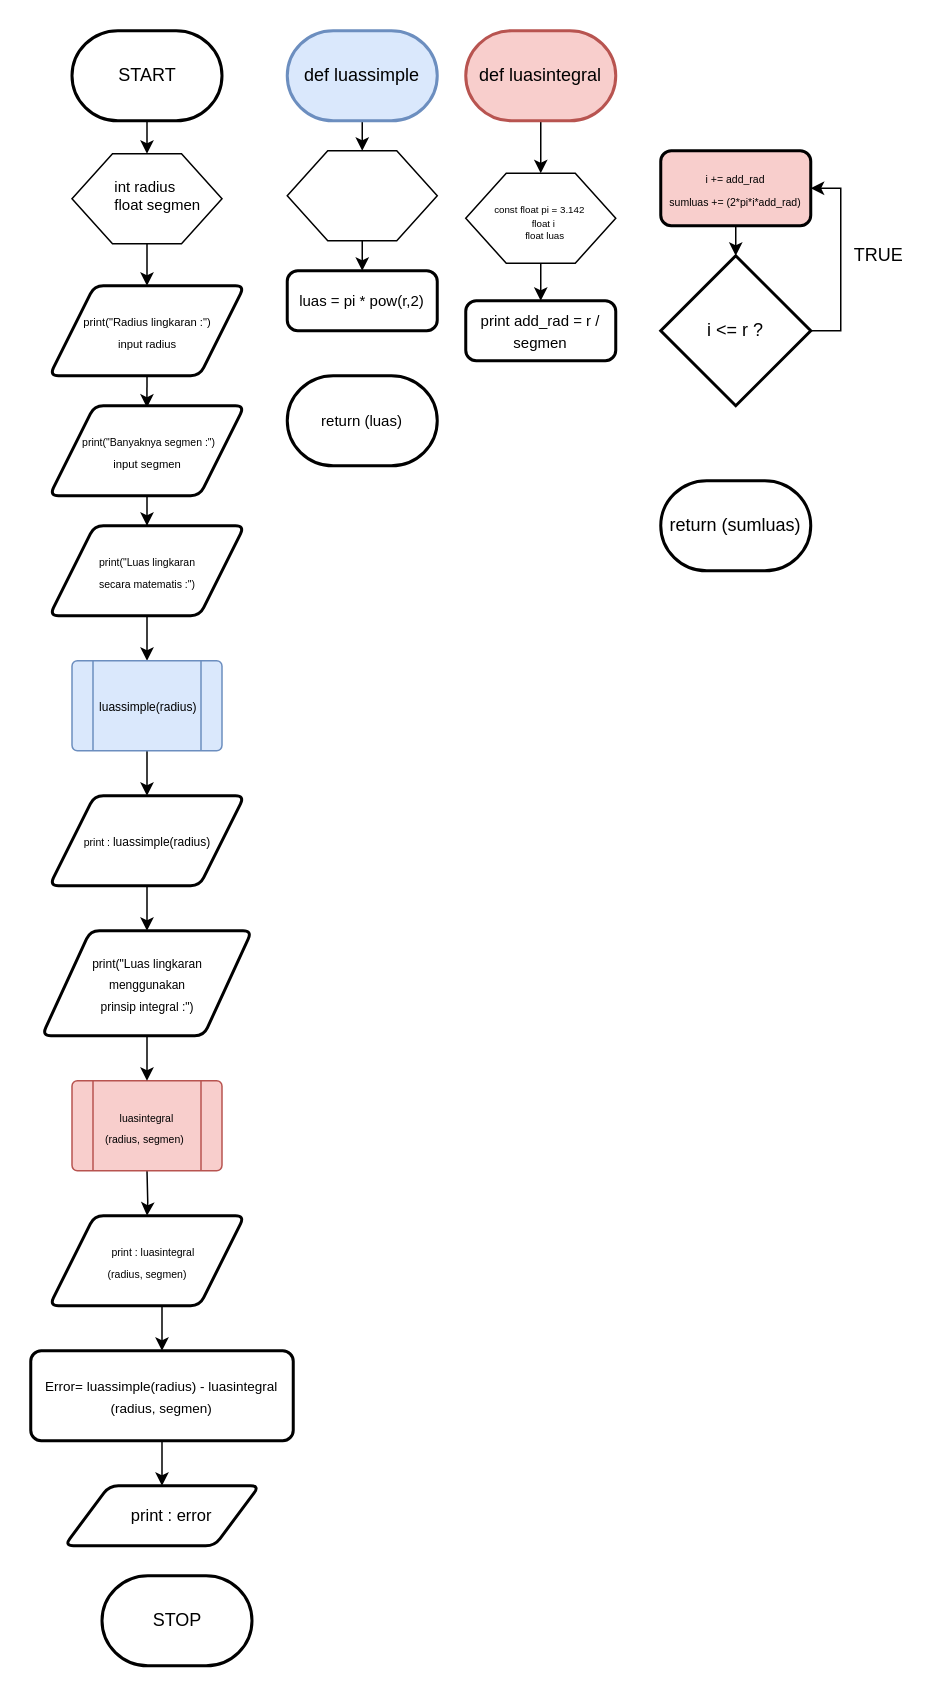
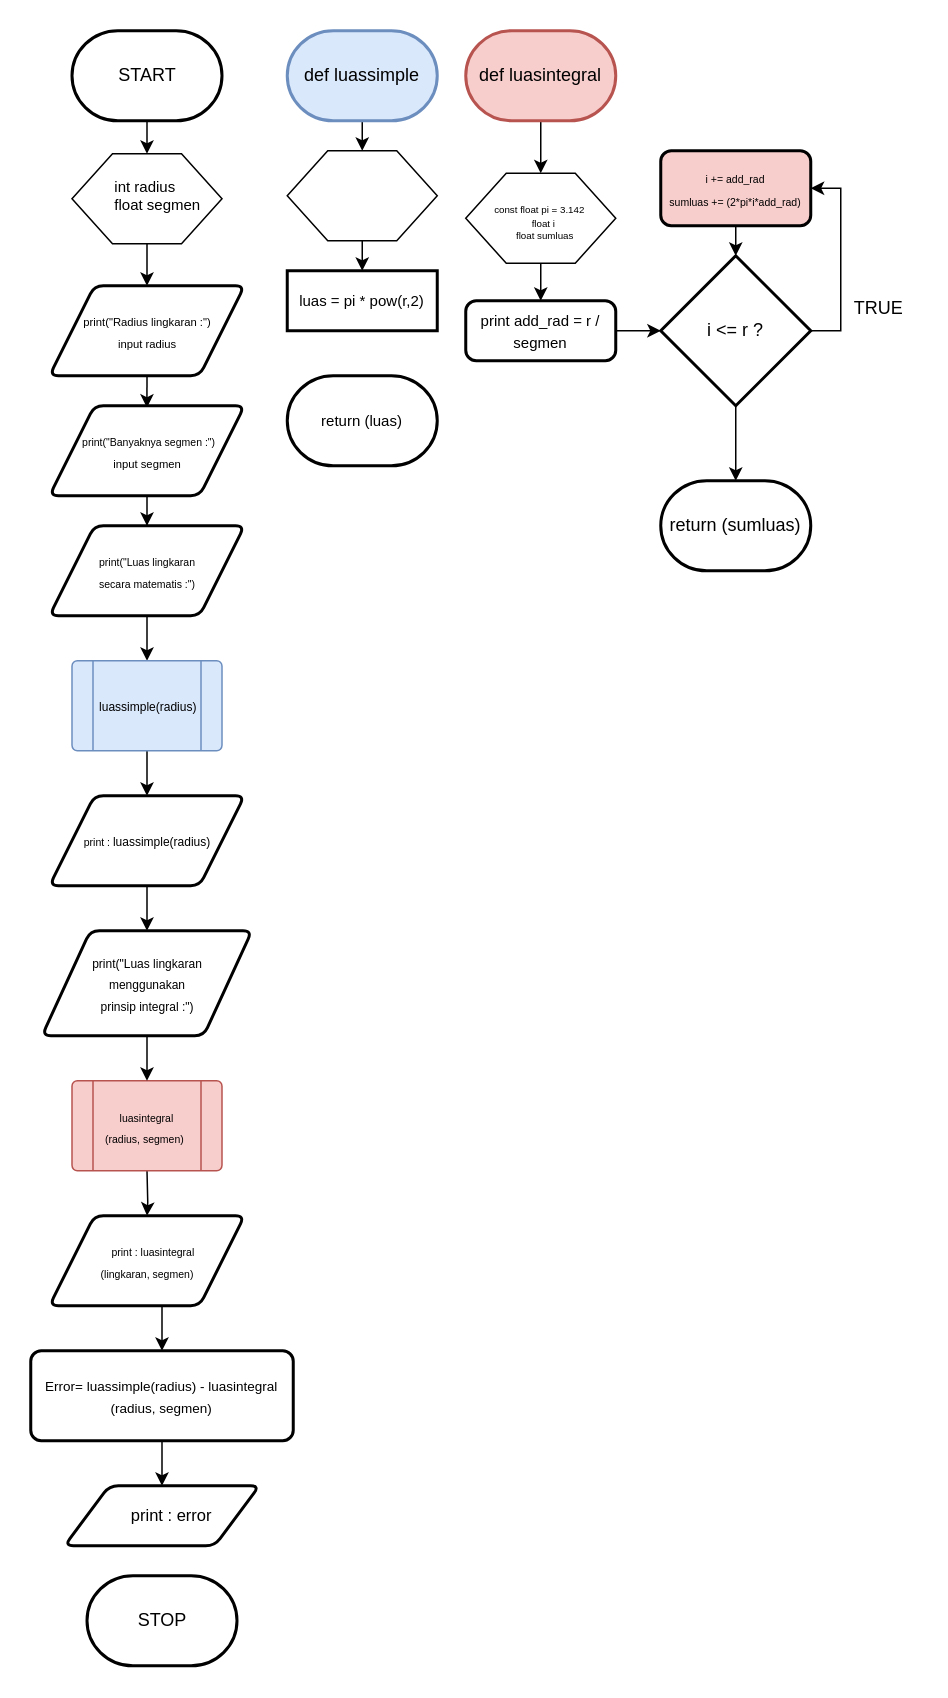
(540, 218) -> (540, 218)
(878, 256) -> (878, 308)
(362, 301) -> (362, 301)
none -> (633, 331)
none -> (736, 438)
(148, 1261) -> (148, 1261)
(177, 1621) -> (162, 1621)
